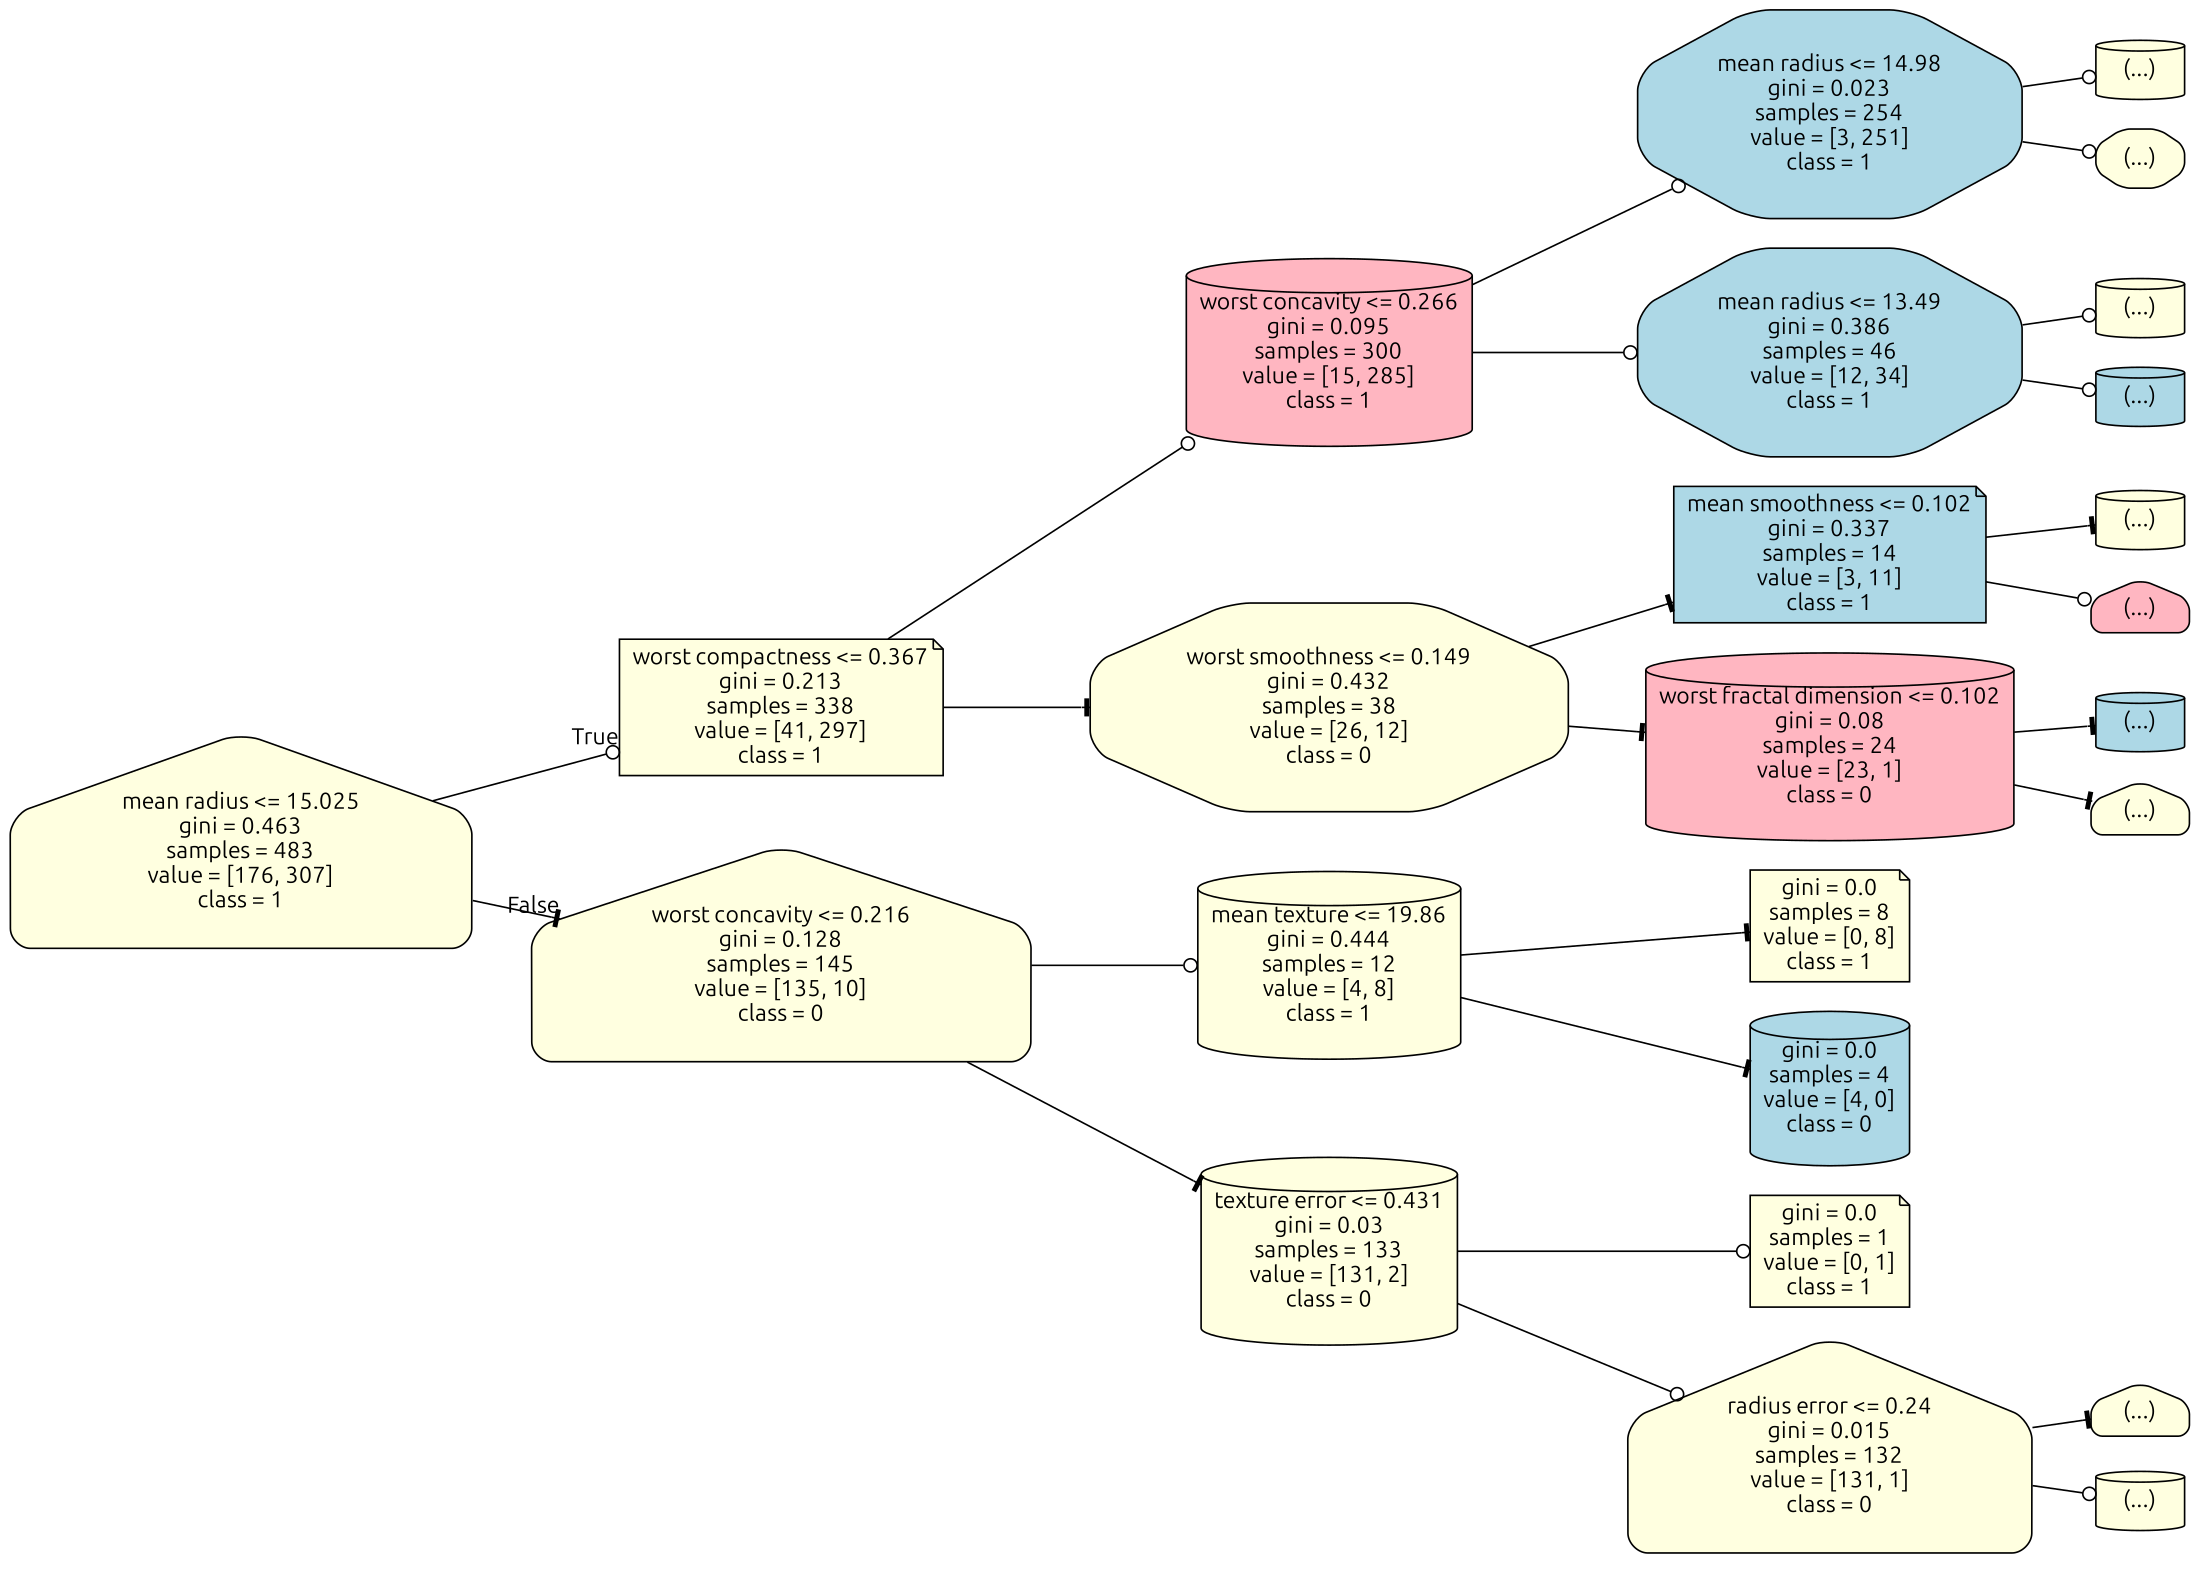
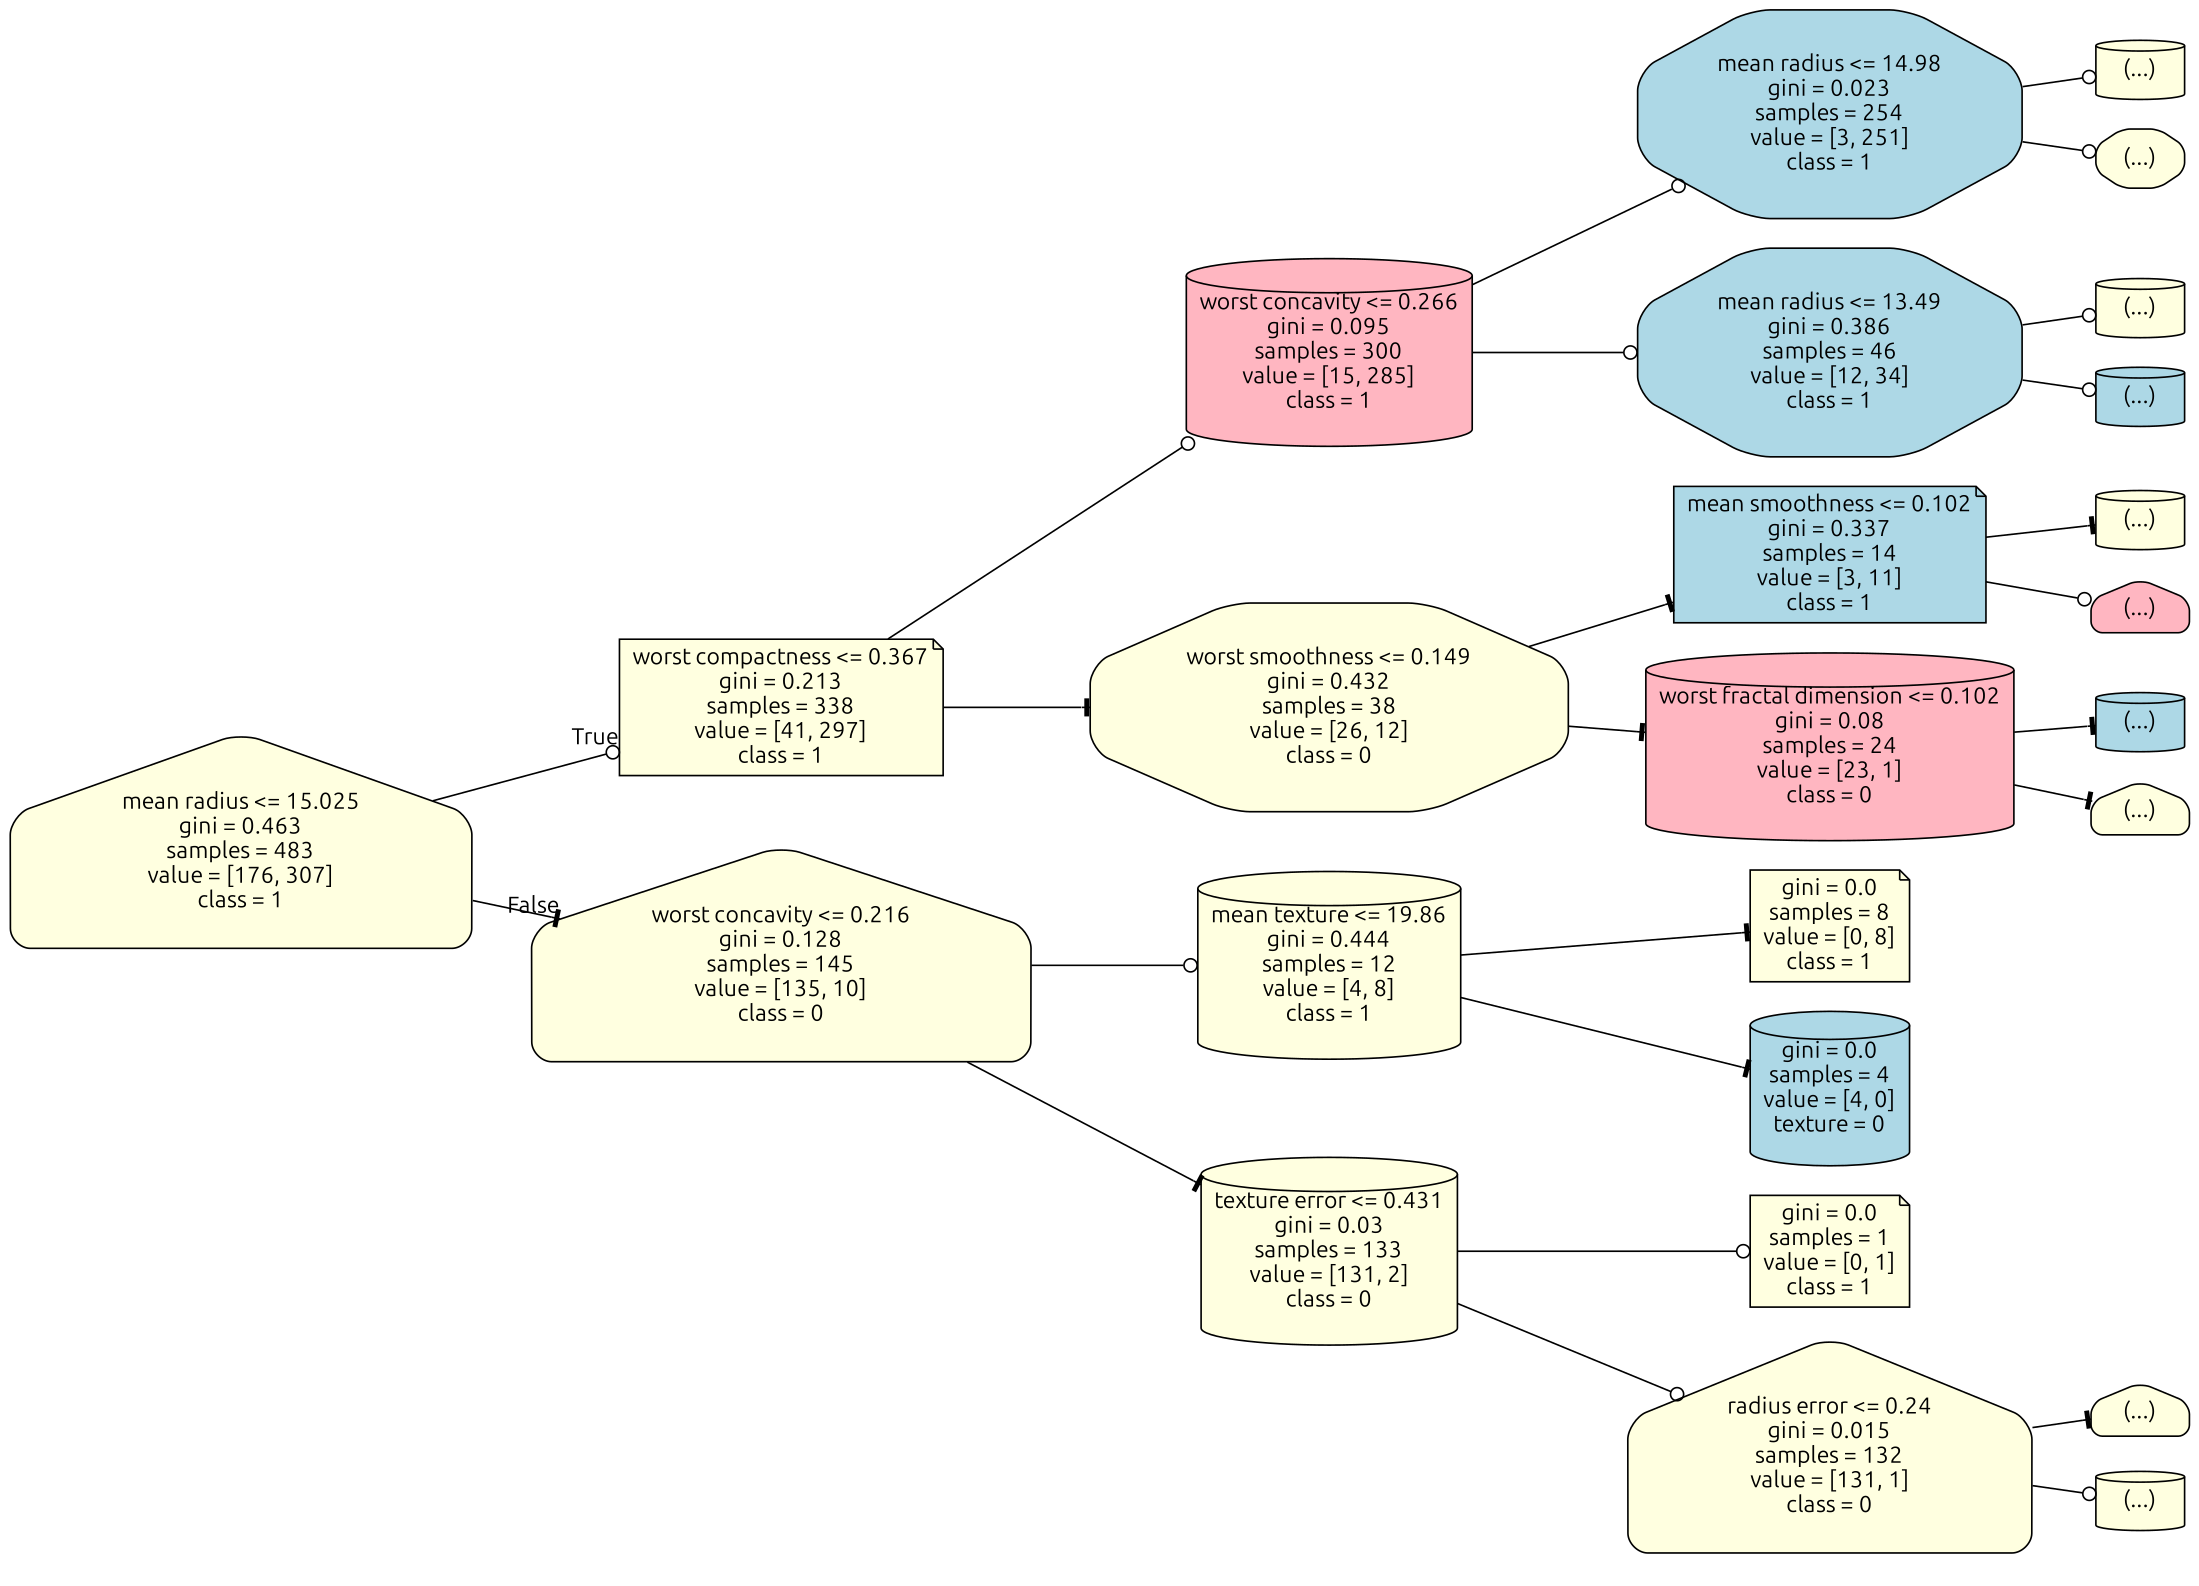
(1830, 1089) -> (1830, 1089)
